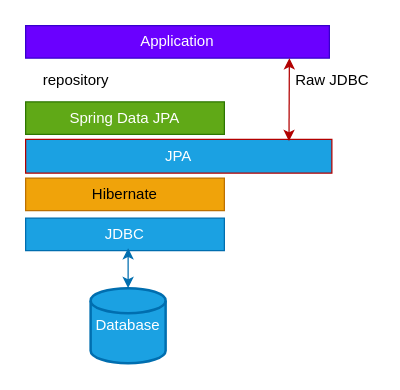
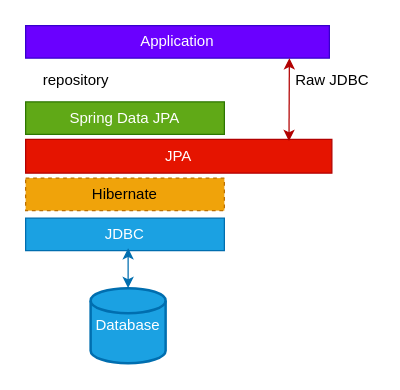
(179, 156) -> (179, 156)
(125, 194) -> (125, 194)
